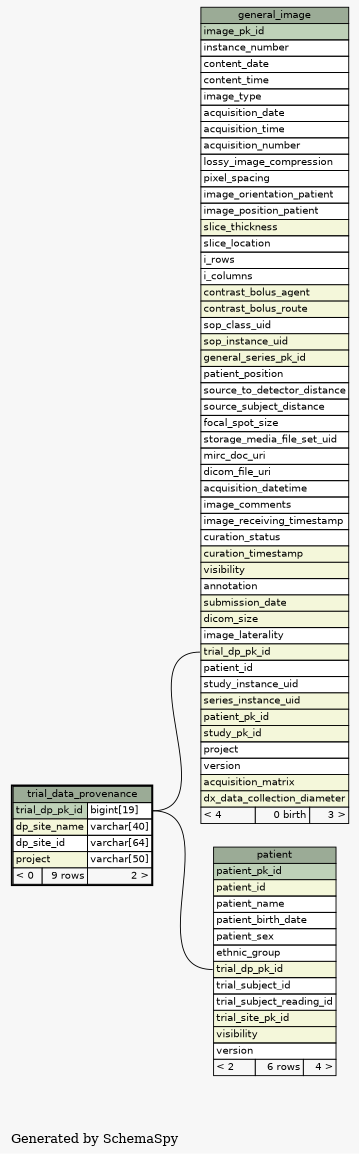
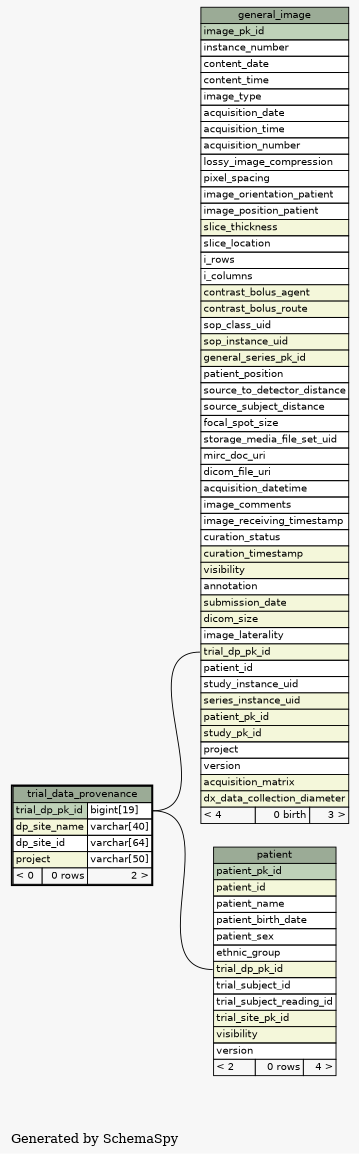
(68, 876) -> (68, 876)
(284, 1067) -> (284, 1067)
